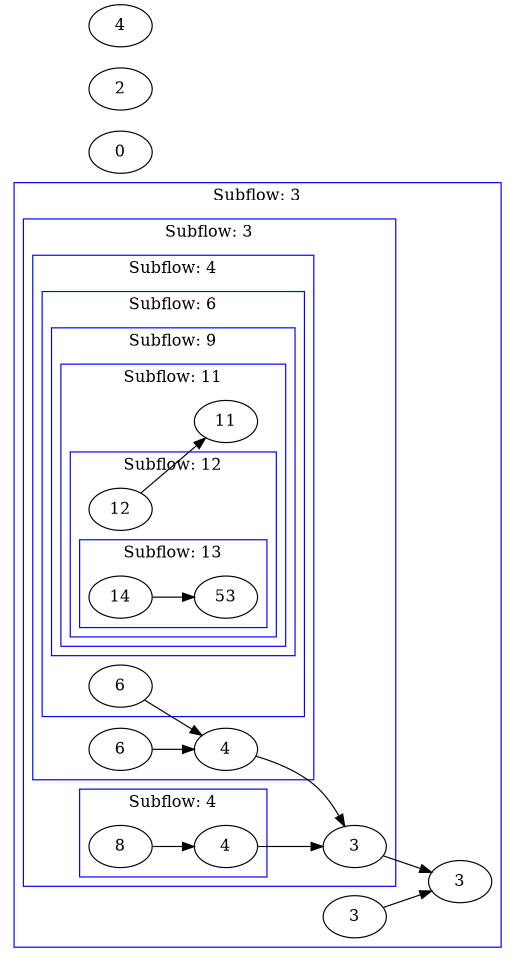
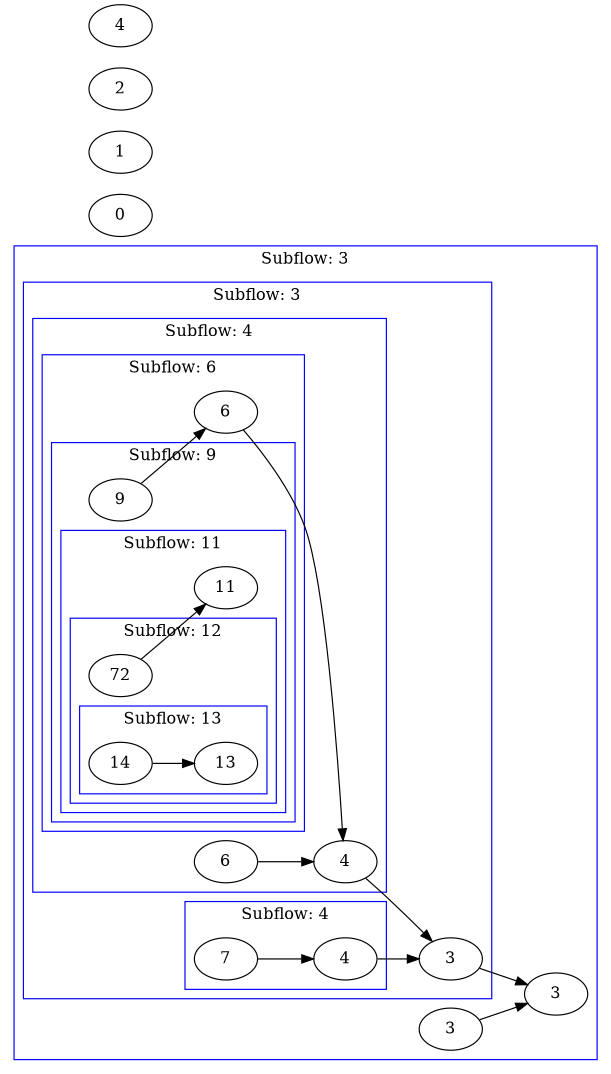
none -> (121, 152)
none -> (121, 500)
(121, 509) -> (121, 676)
(226, 597) -> (226, 763)
(121, 847) -> (226, 959)
